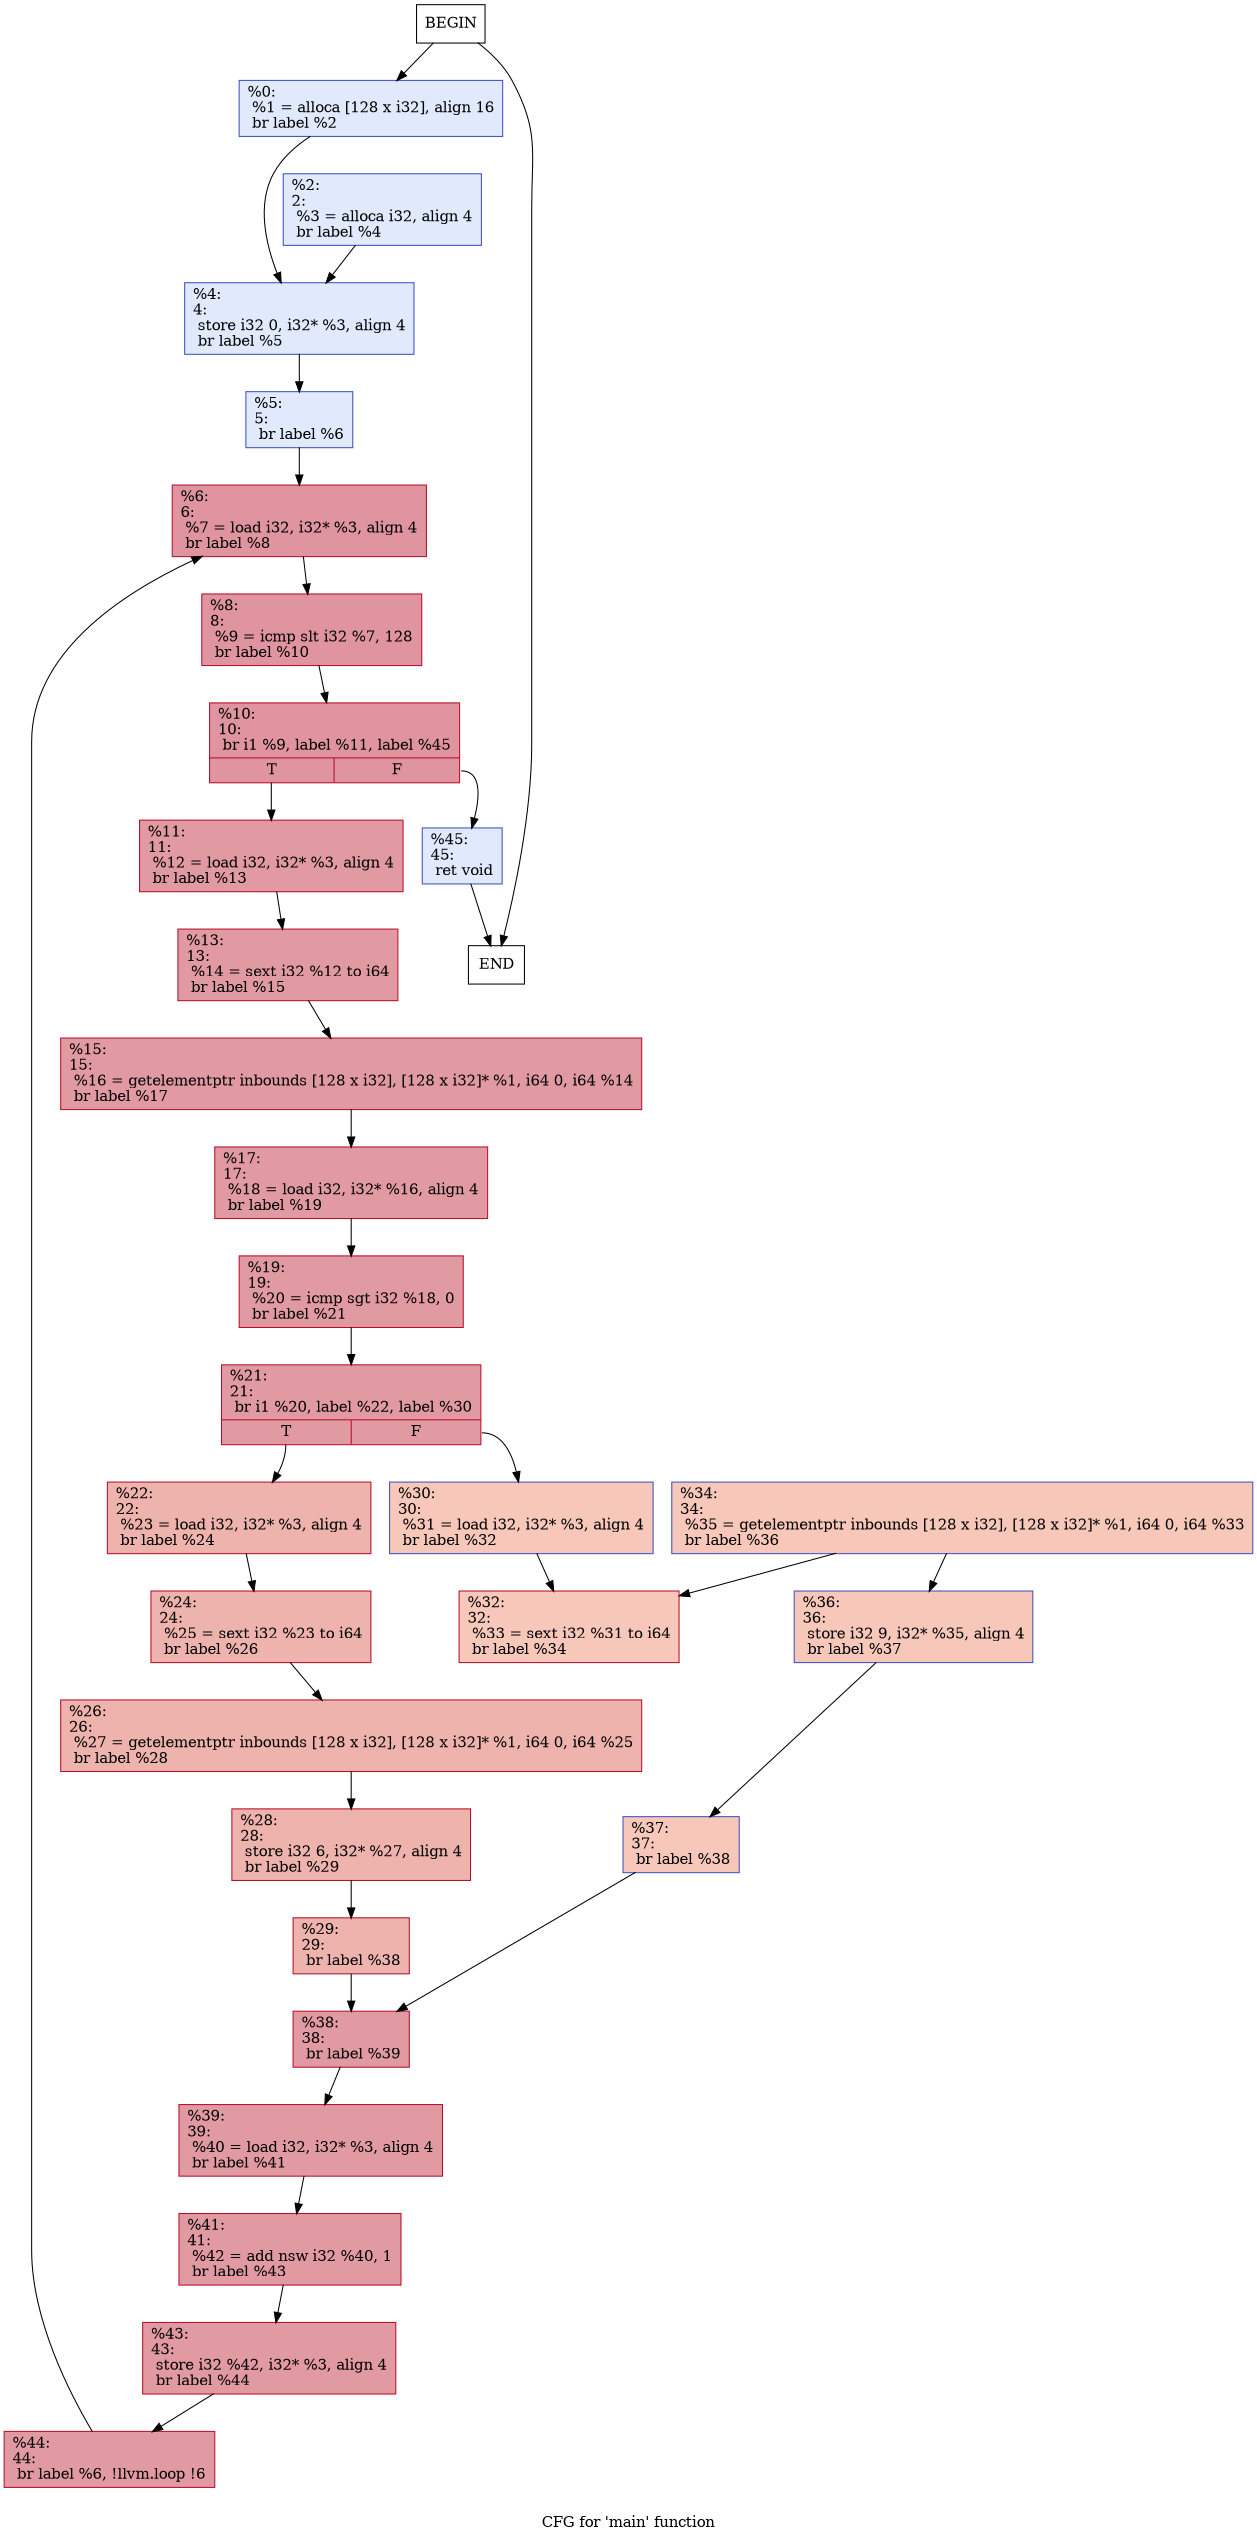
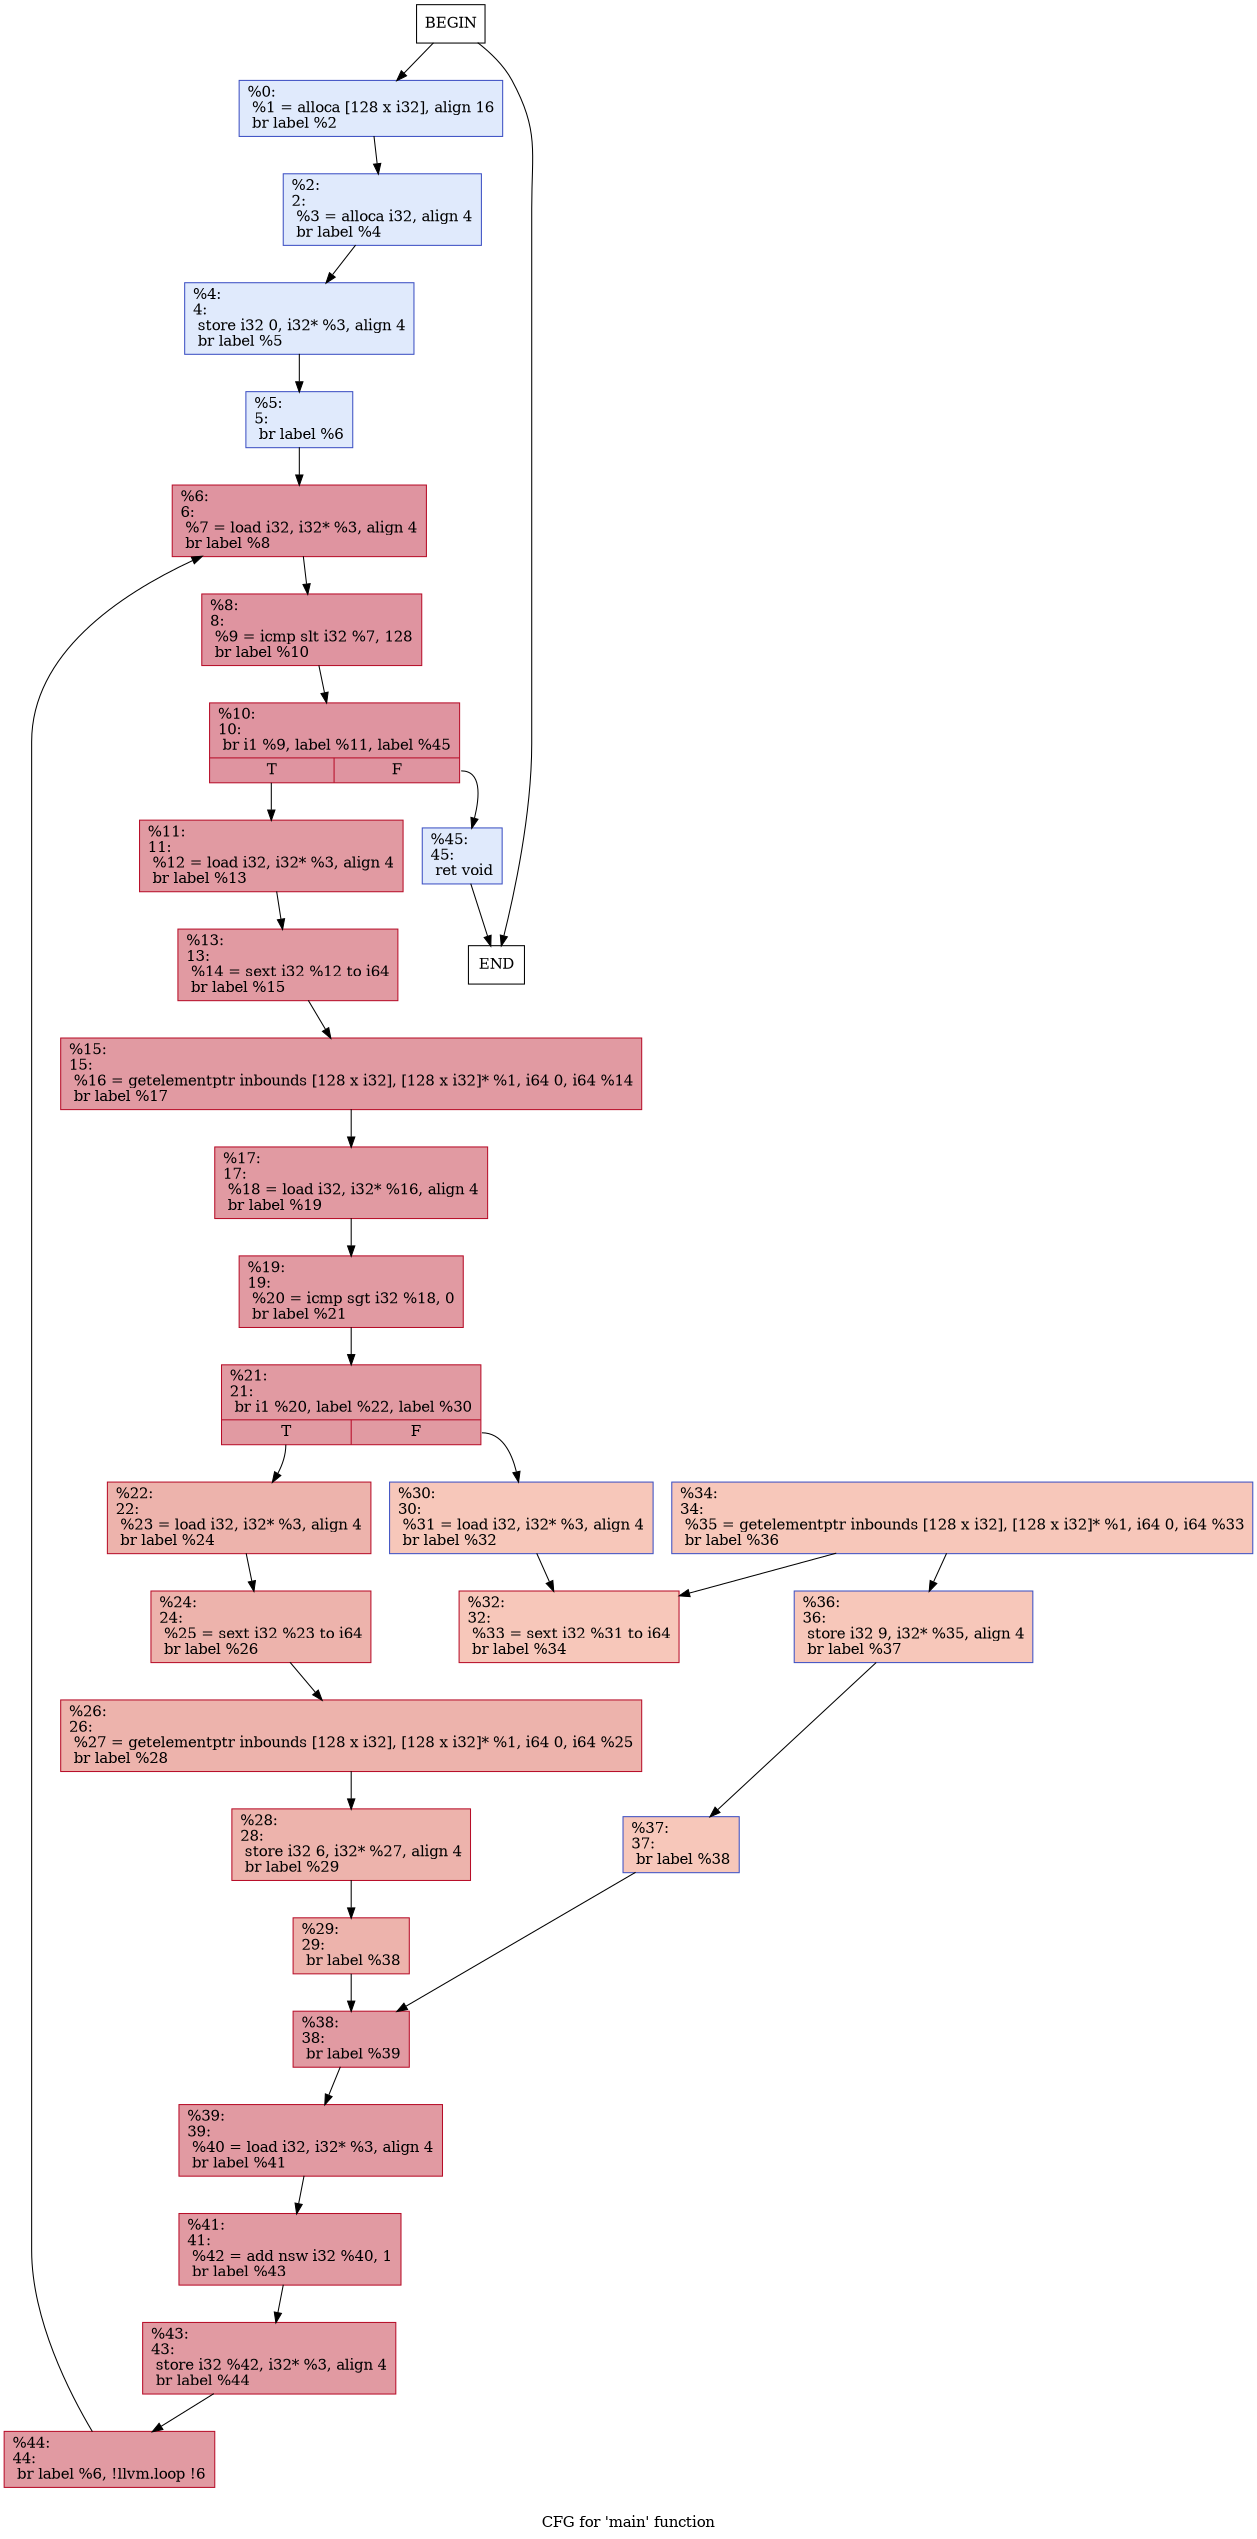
(266, 197) -> (376, 150)
